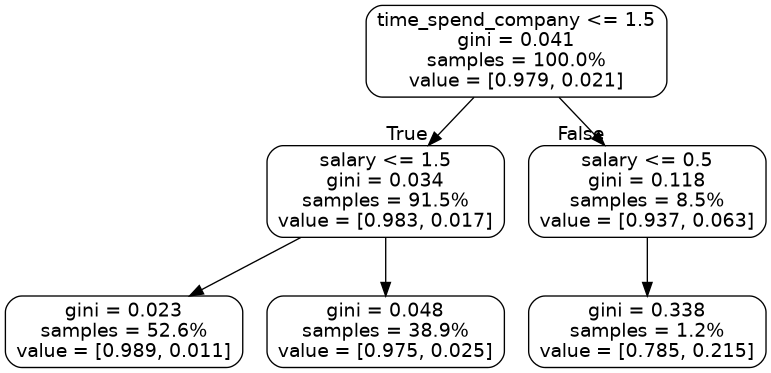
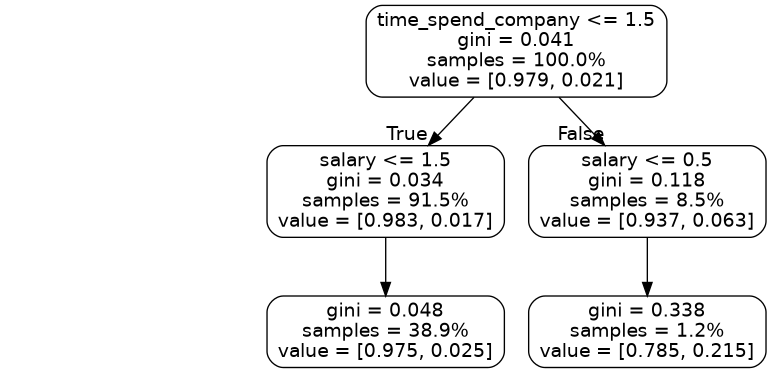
(124, 332) -> none
